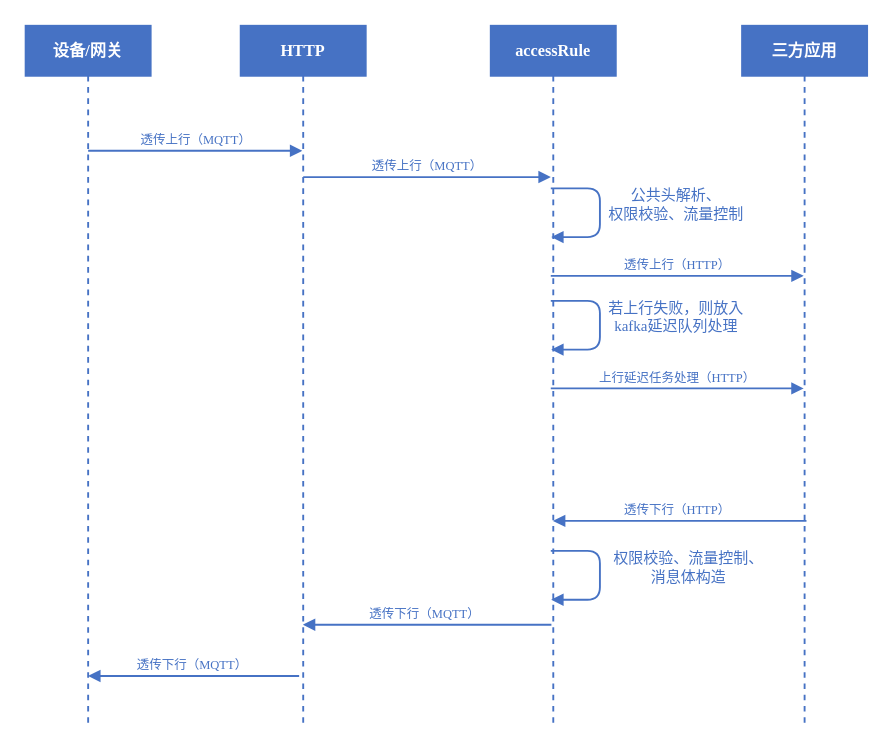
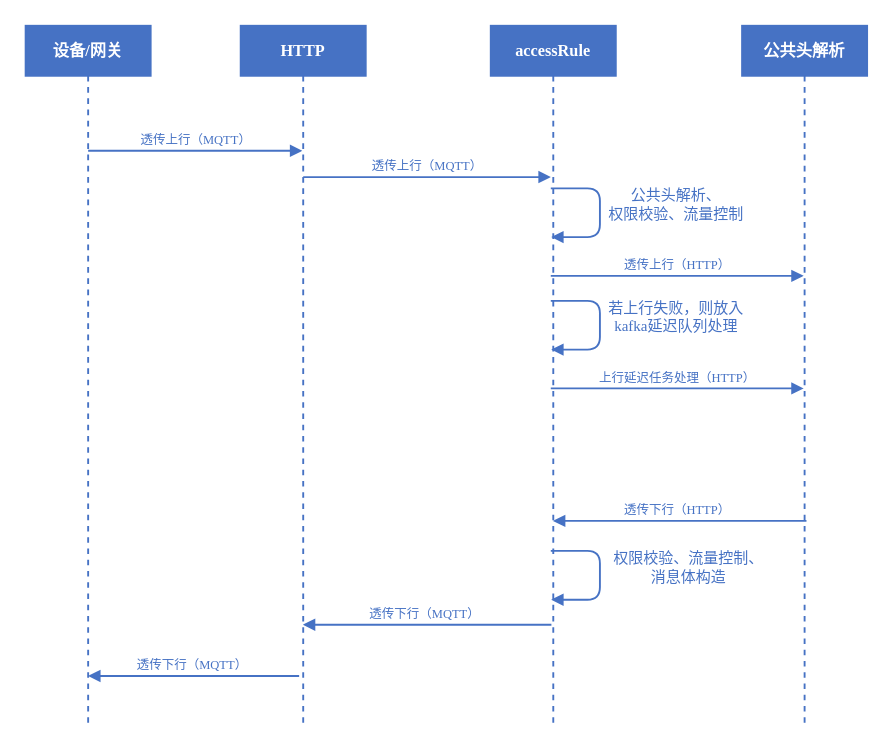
(804, 51) -> (804, 51)
